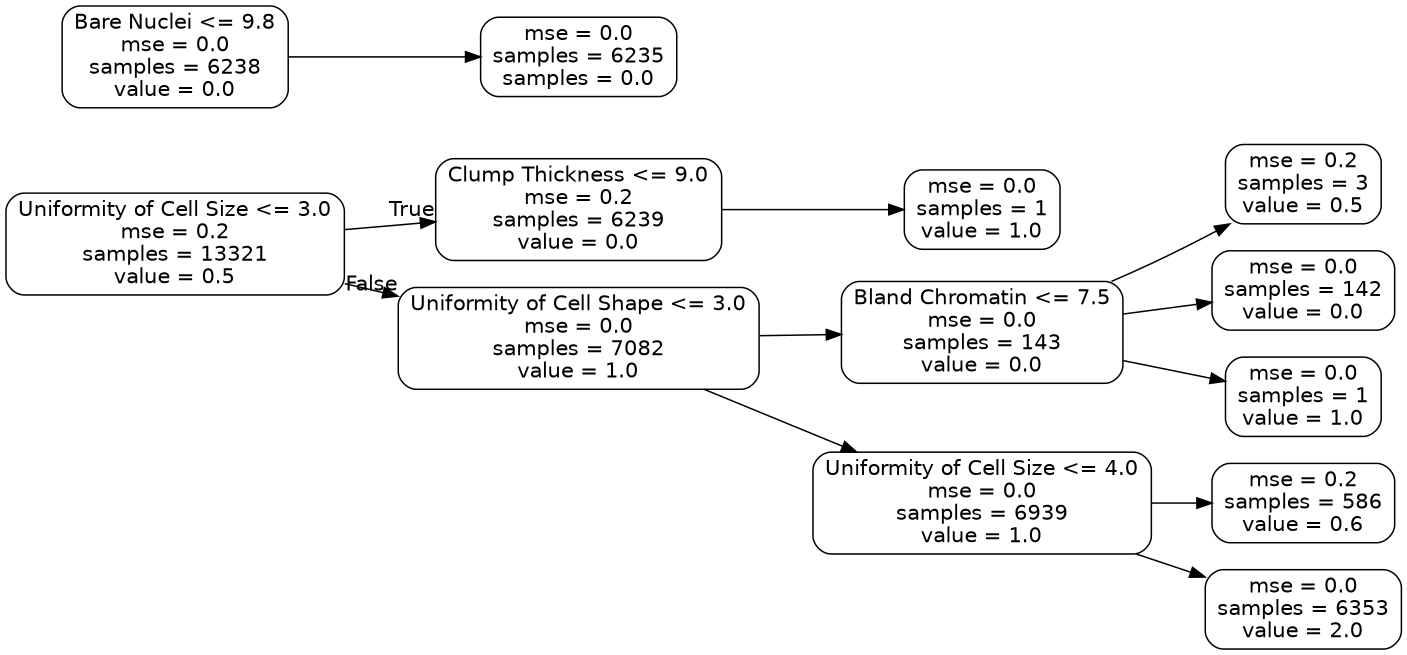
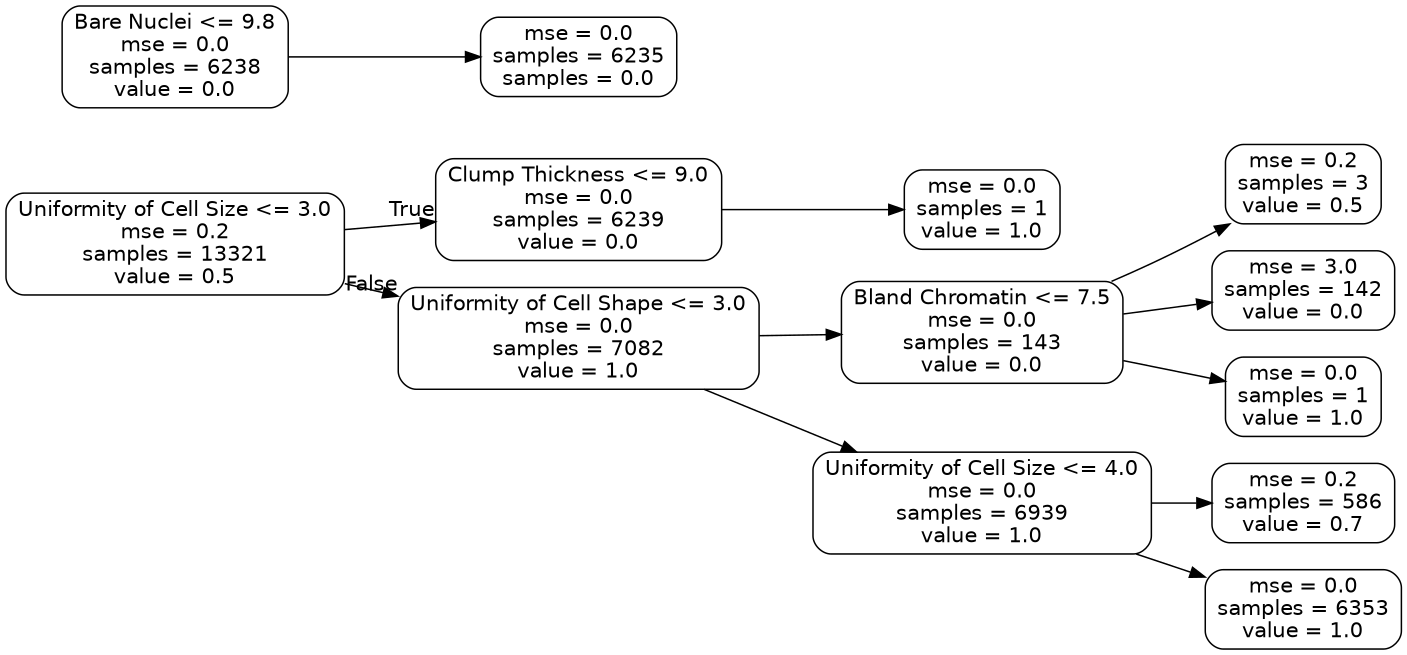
(579, 210) -> (579, 210)
(1303, 290) -> (1303, 290)
(1303, 503) -> (1303, 503)
(1303, 609) -> (1303, 609)
